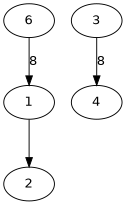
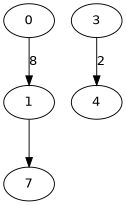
(29, 21) -> (29, 21)
(101, 61) -> (101, 61)
(29, 184) -> (29, 184)
